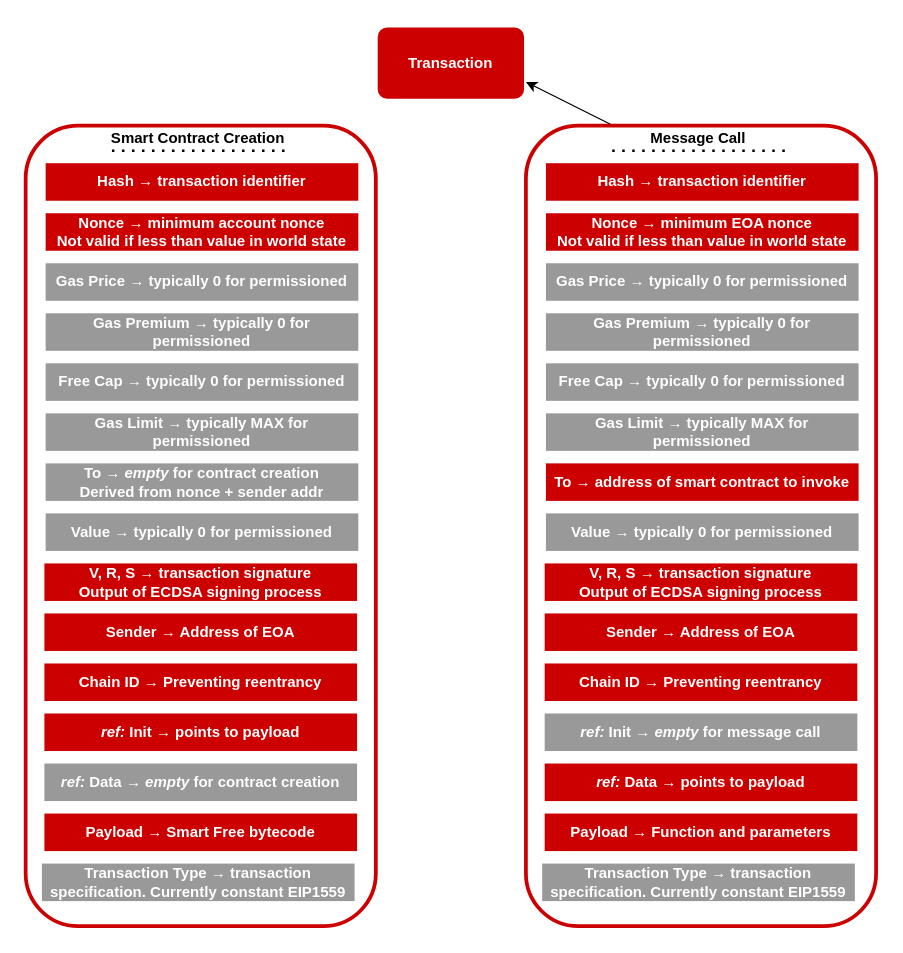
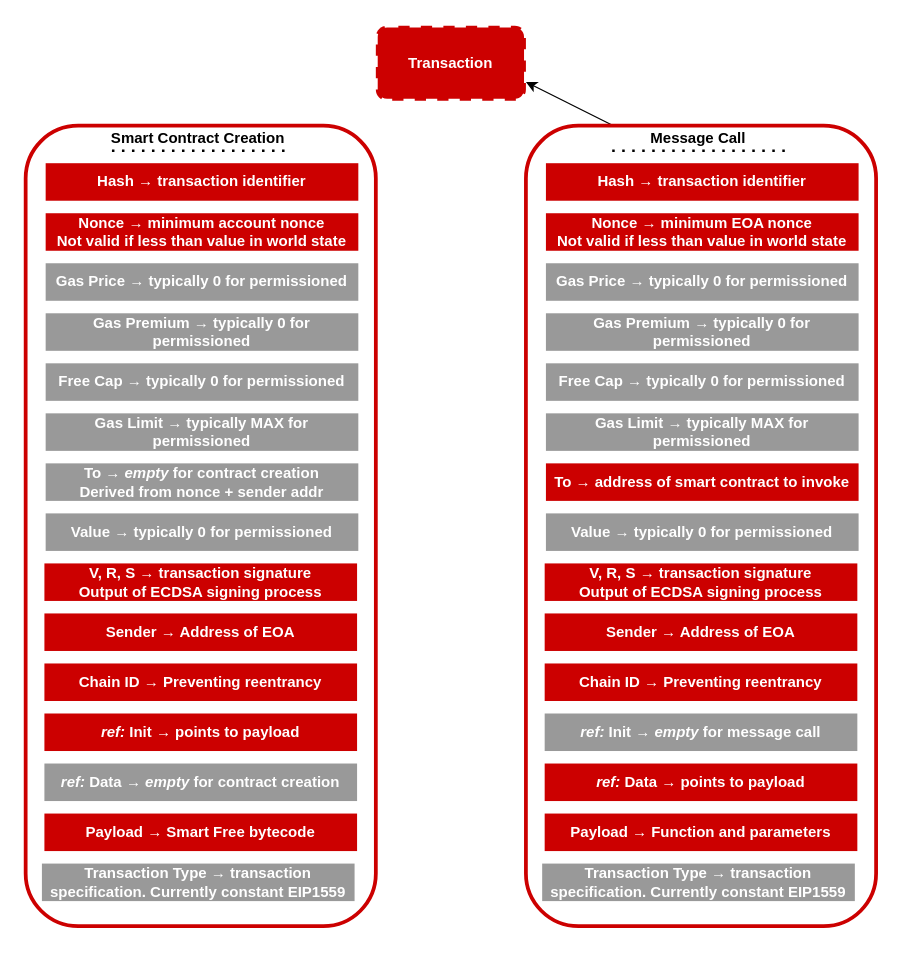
(451, 63) -> (451, 63)
